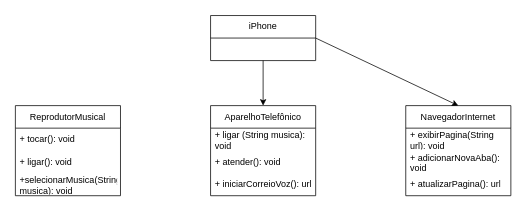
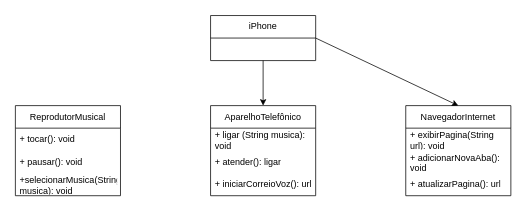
(51, 162) -> (56, 162)
(253, 162) -> (254, 162)
